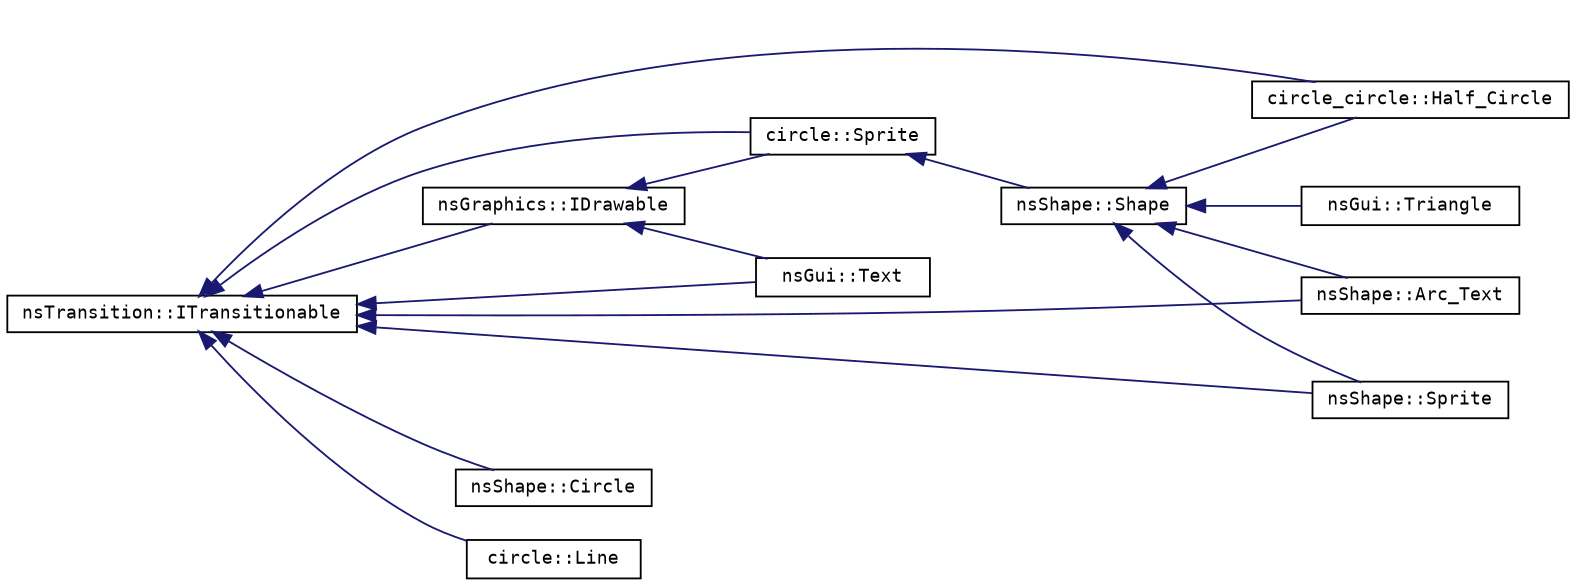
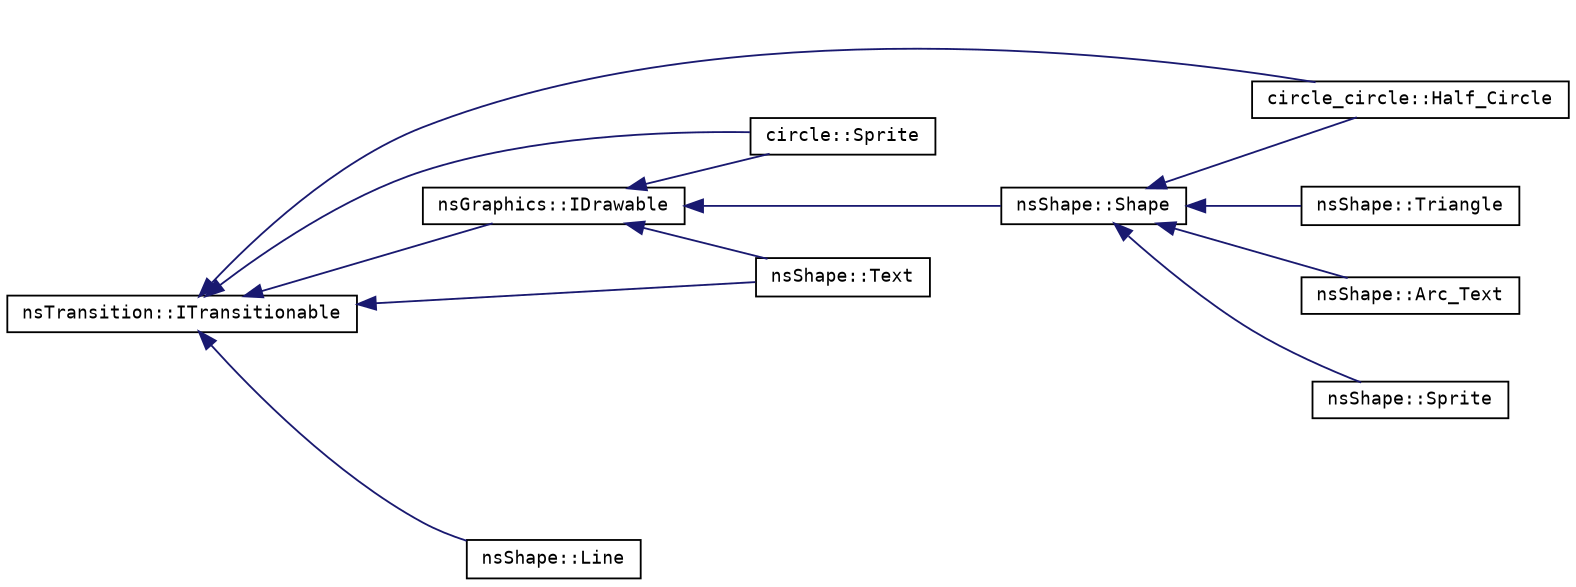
(977, 174) -> (852, 206)
(1410, 206) -> (1410, 206)
(843, 277) -> (843, 277)
(839, 314) -> none
(844, 360) -> none
(554, 488) -> none
(554, 559) -> (554, 559)
